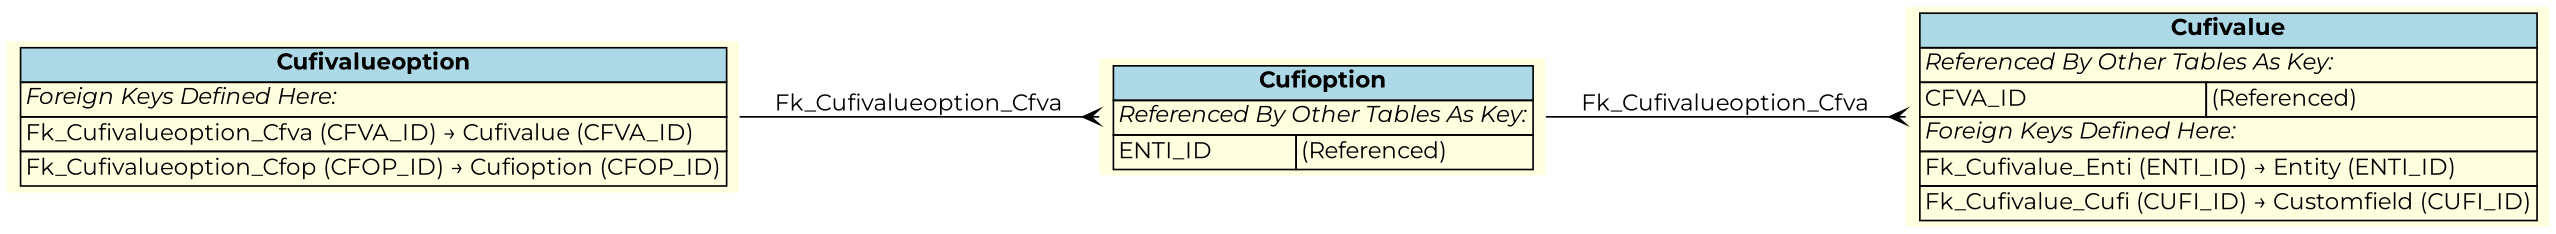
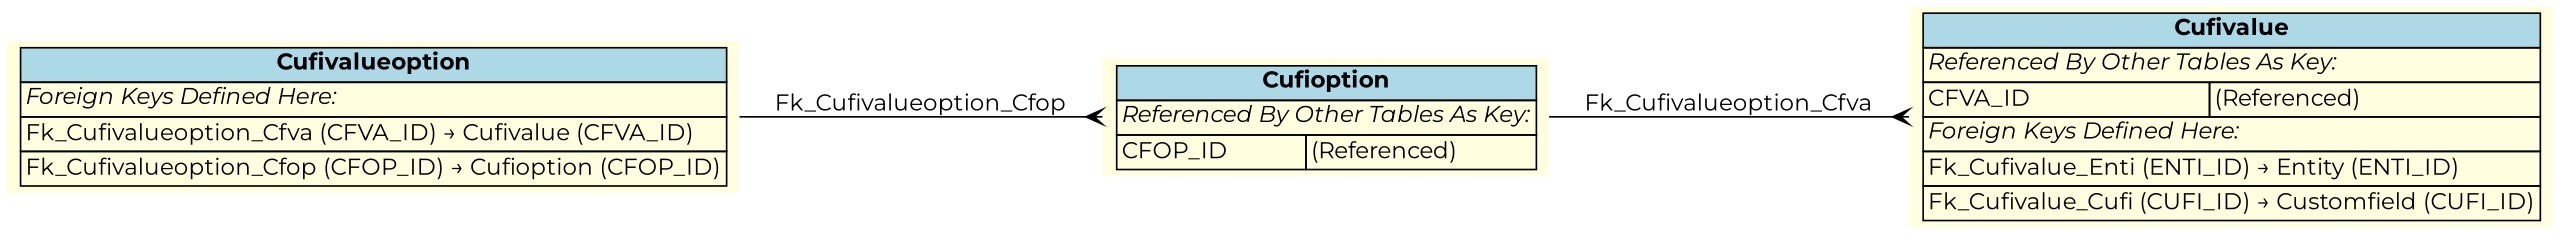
(919, 105) -> (921, 105)
(1165, 151) -> (1174, 151)
